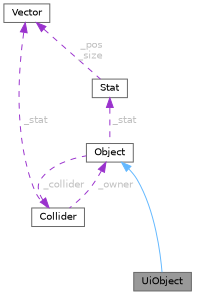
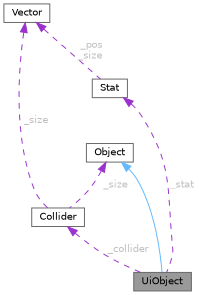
(35, 121) -> (35, 121)
(110, 125) -> (168, 184)
(52, 169) -> (106, 256)
(114, 185) -> (114, 185)
